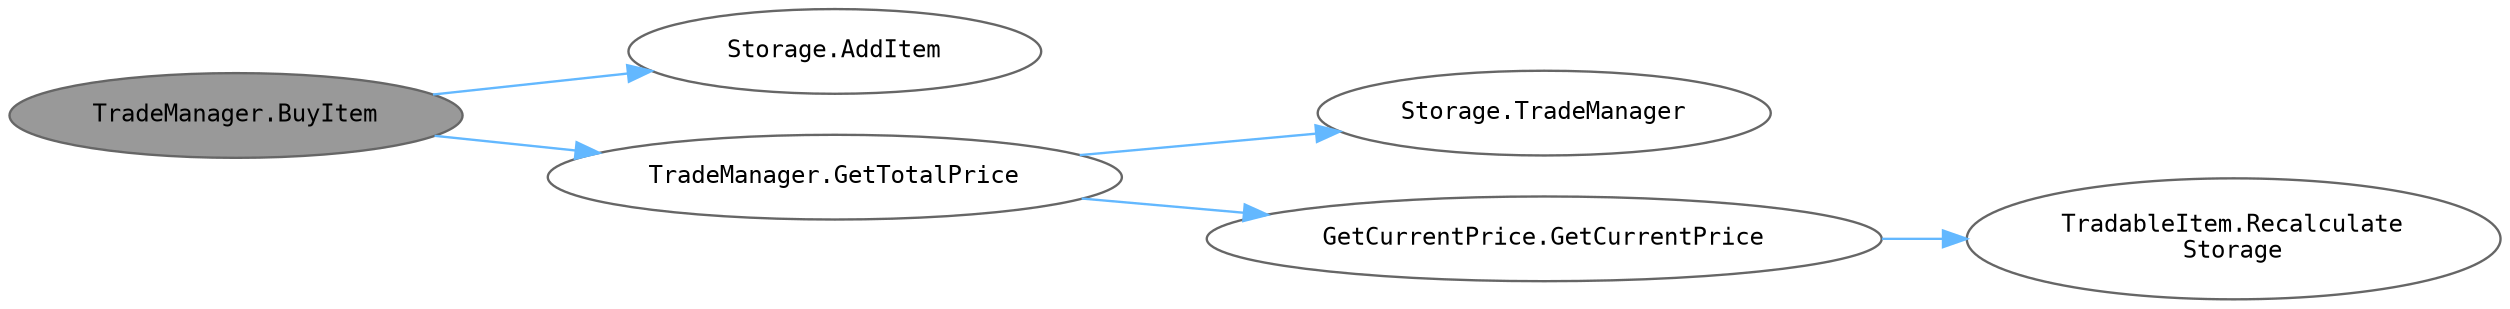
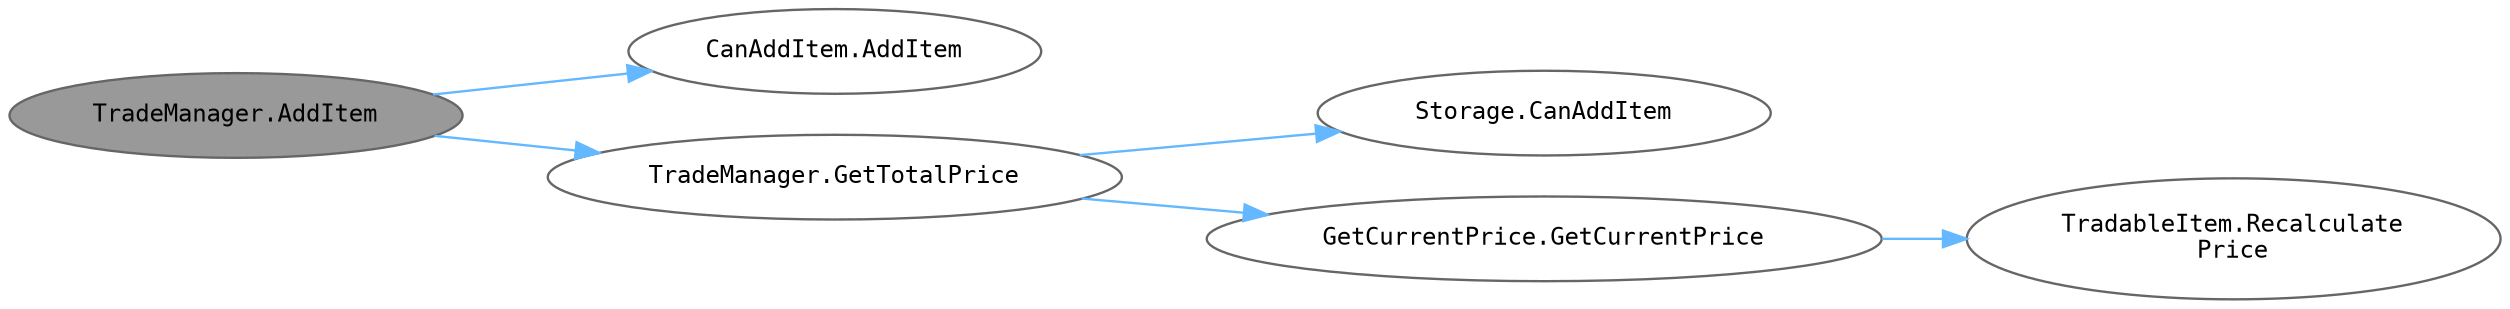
(835, 51) -> (835, 51)
(1544, 113) -> (1544, 113)
(236, 115) -> (236, 115)
(2234, 239) -> (2234, 239)
